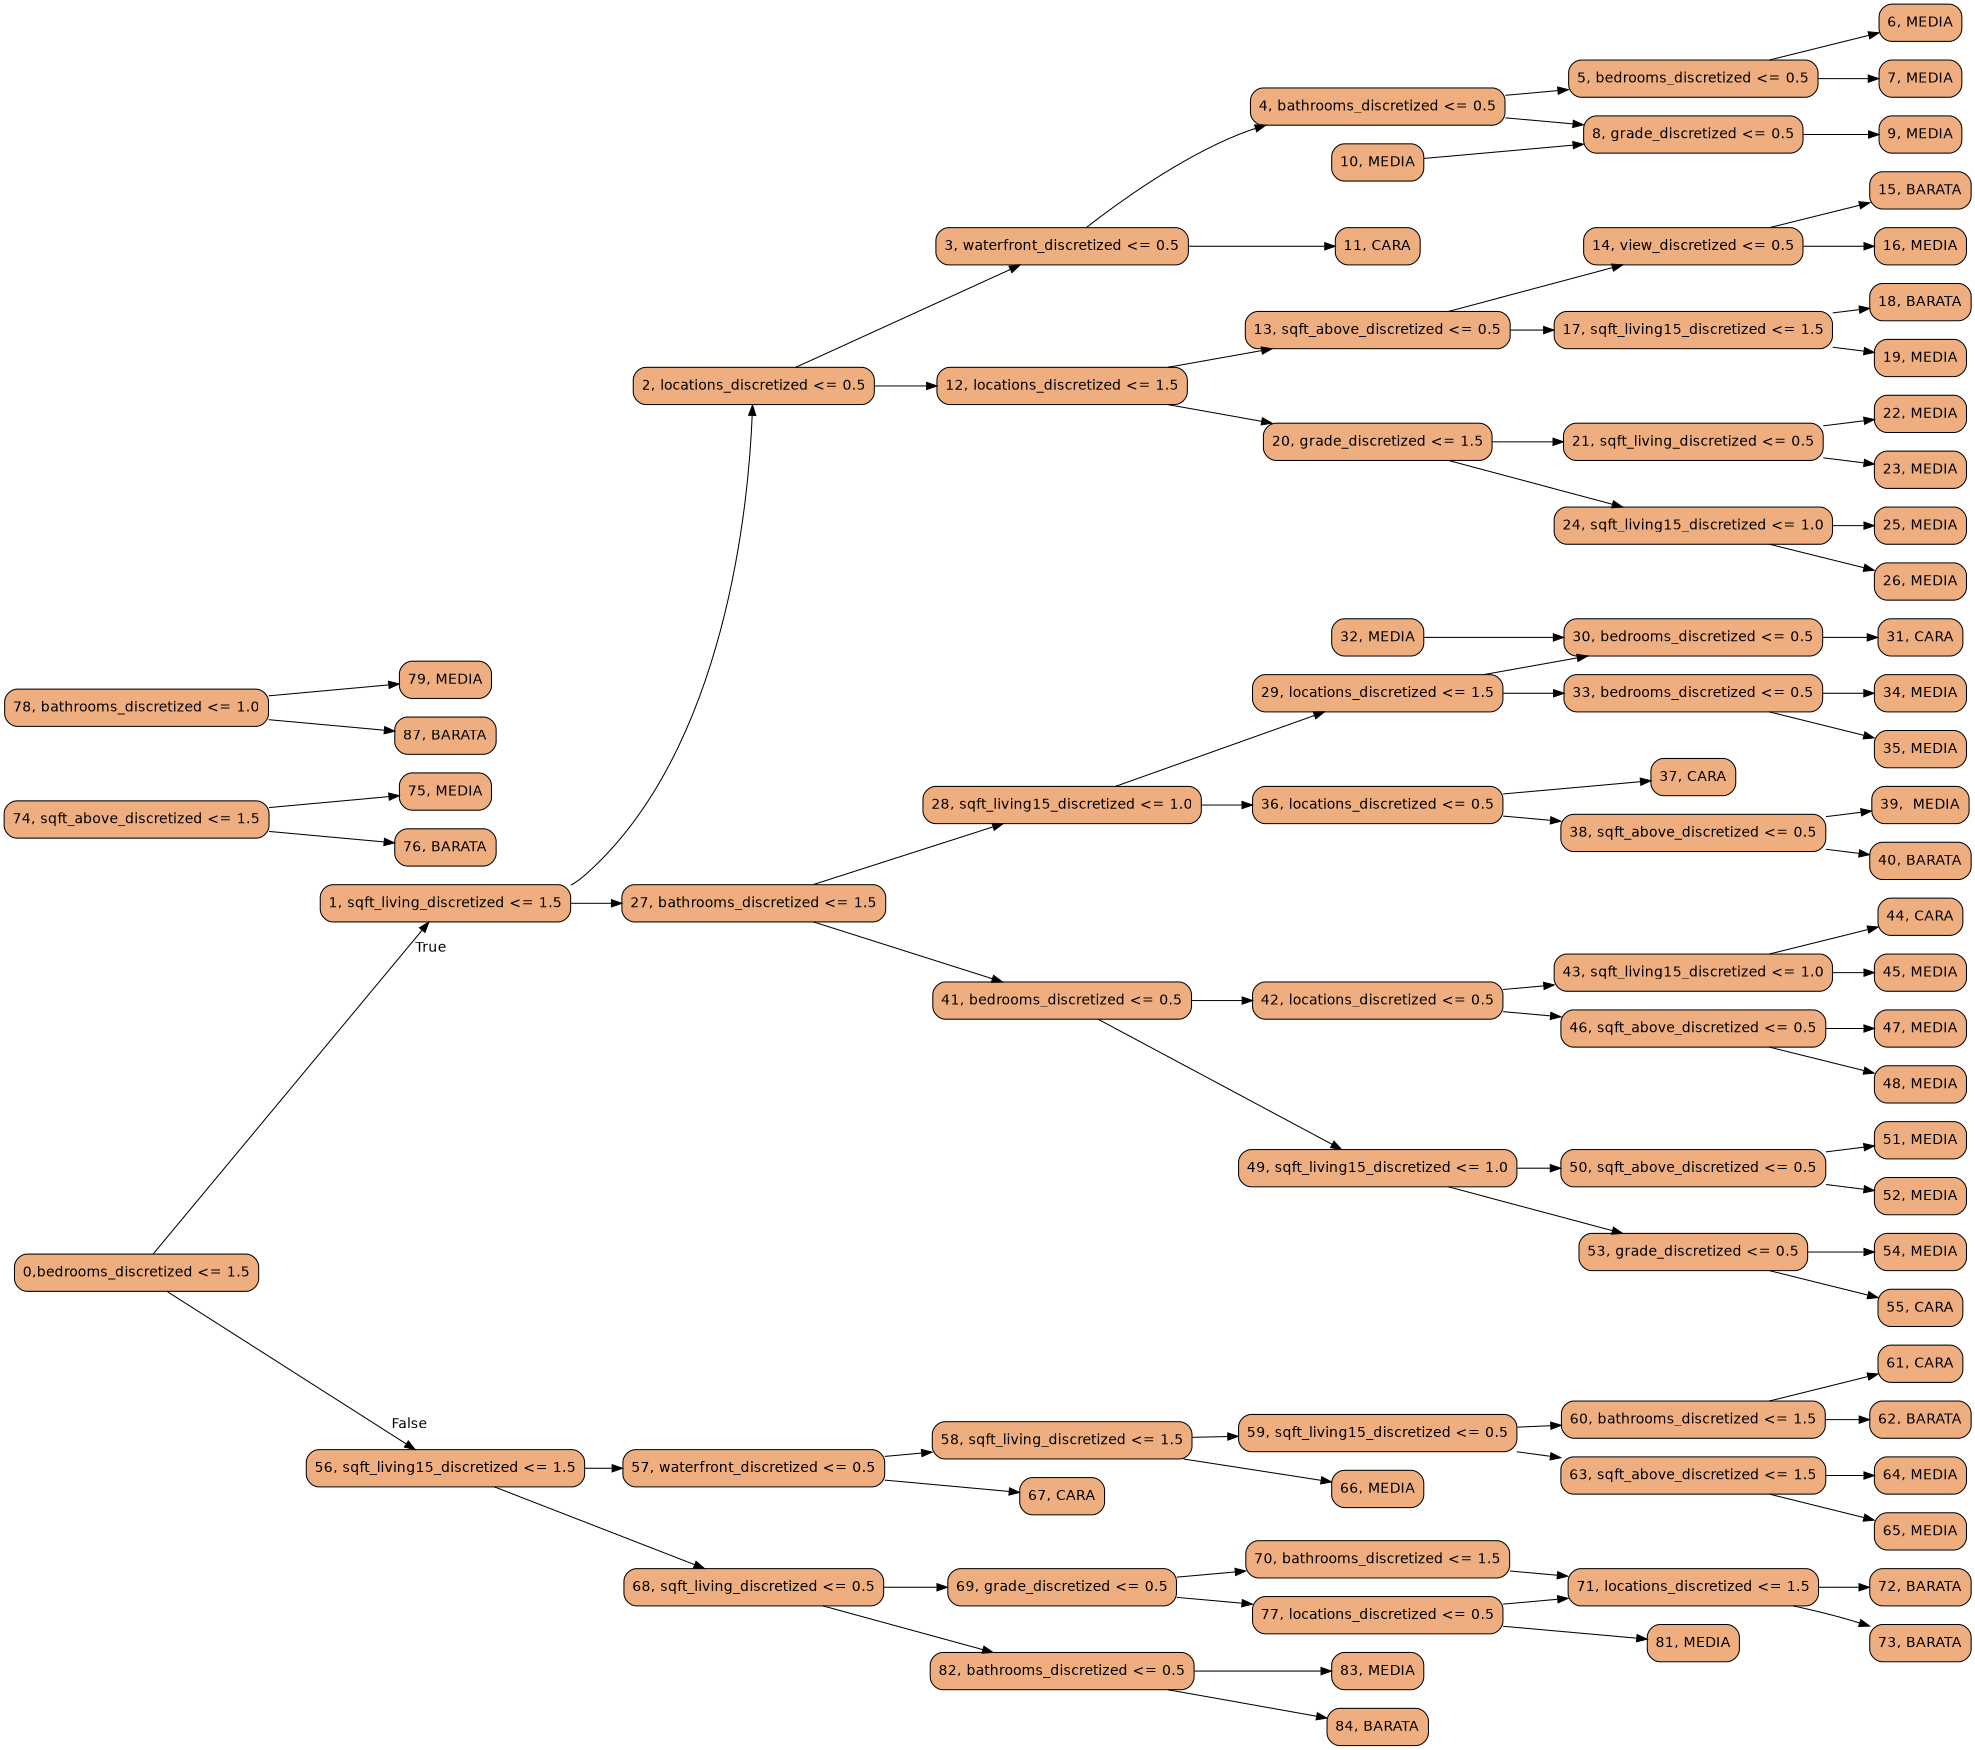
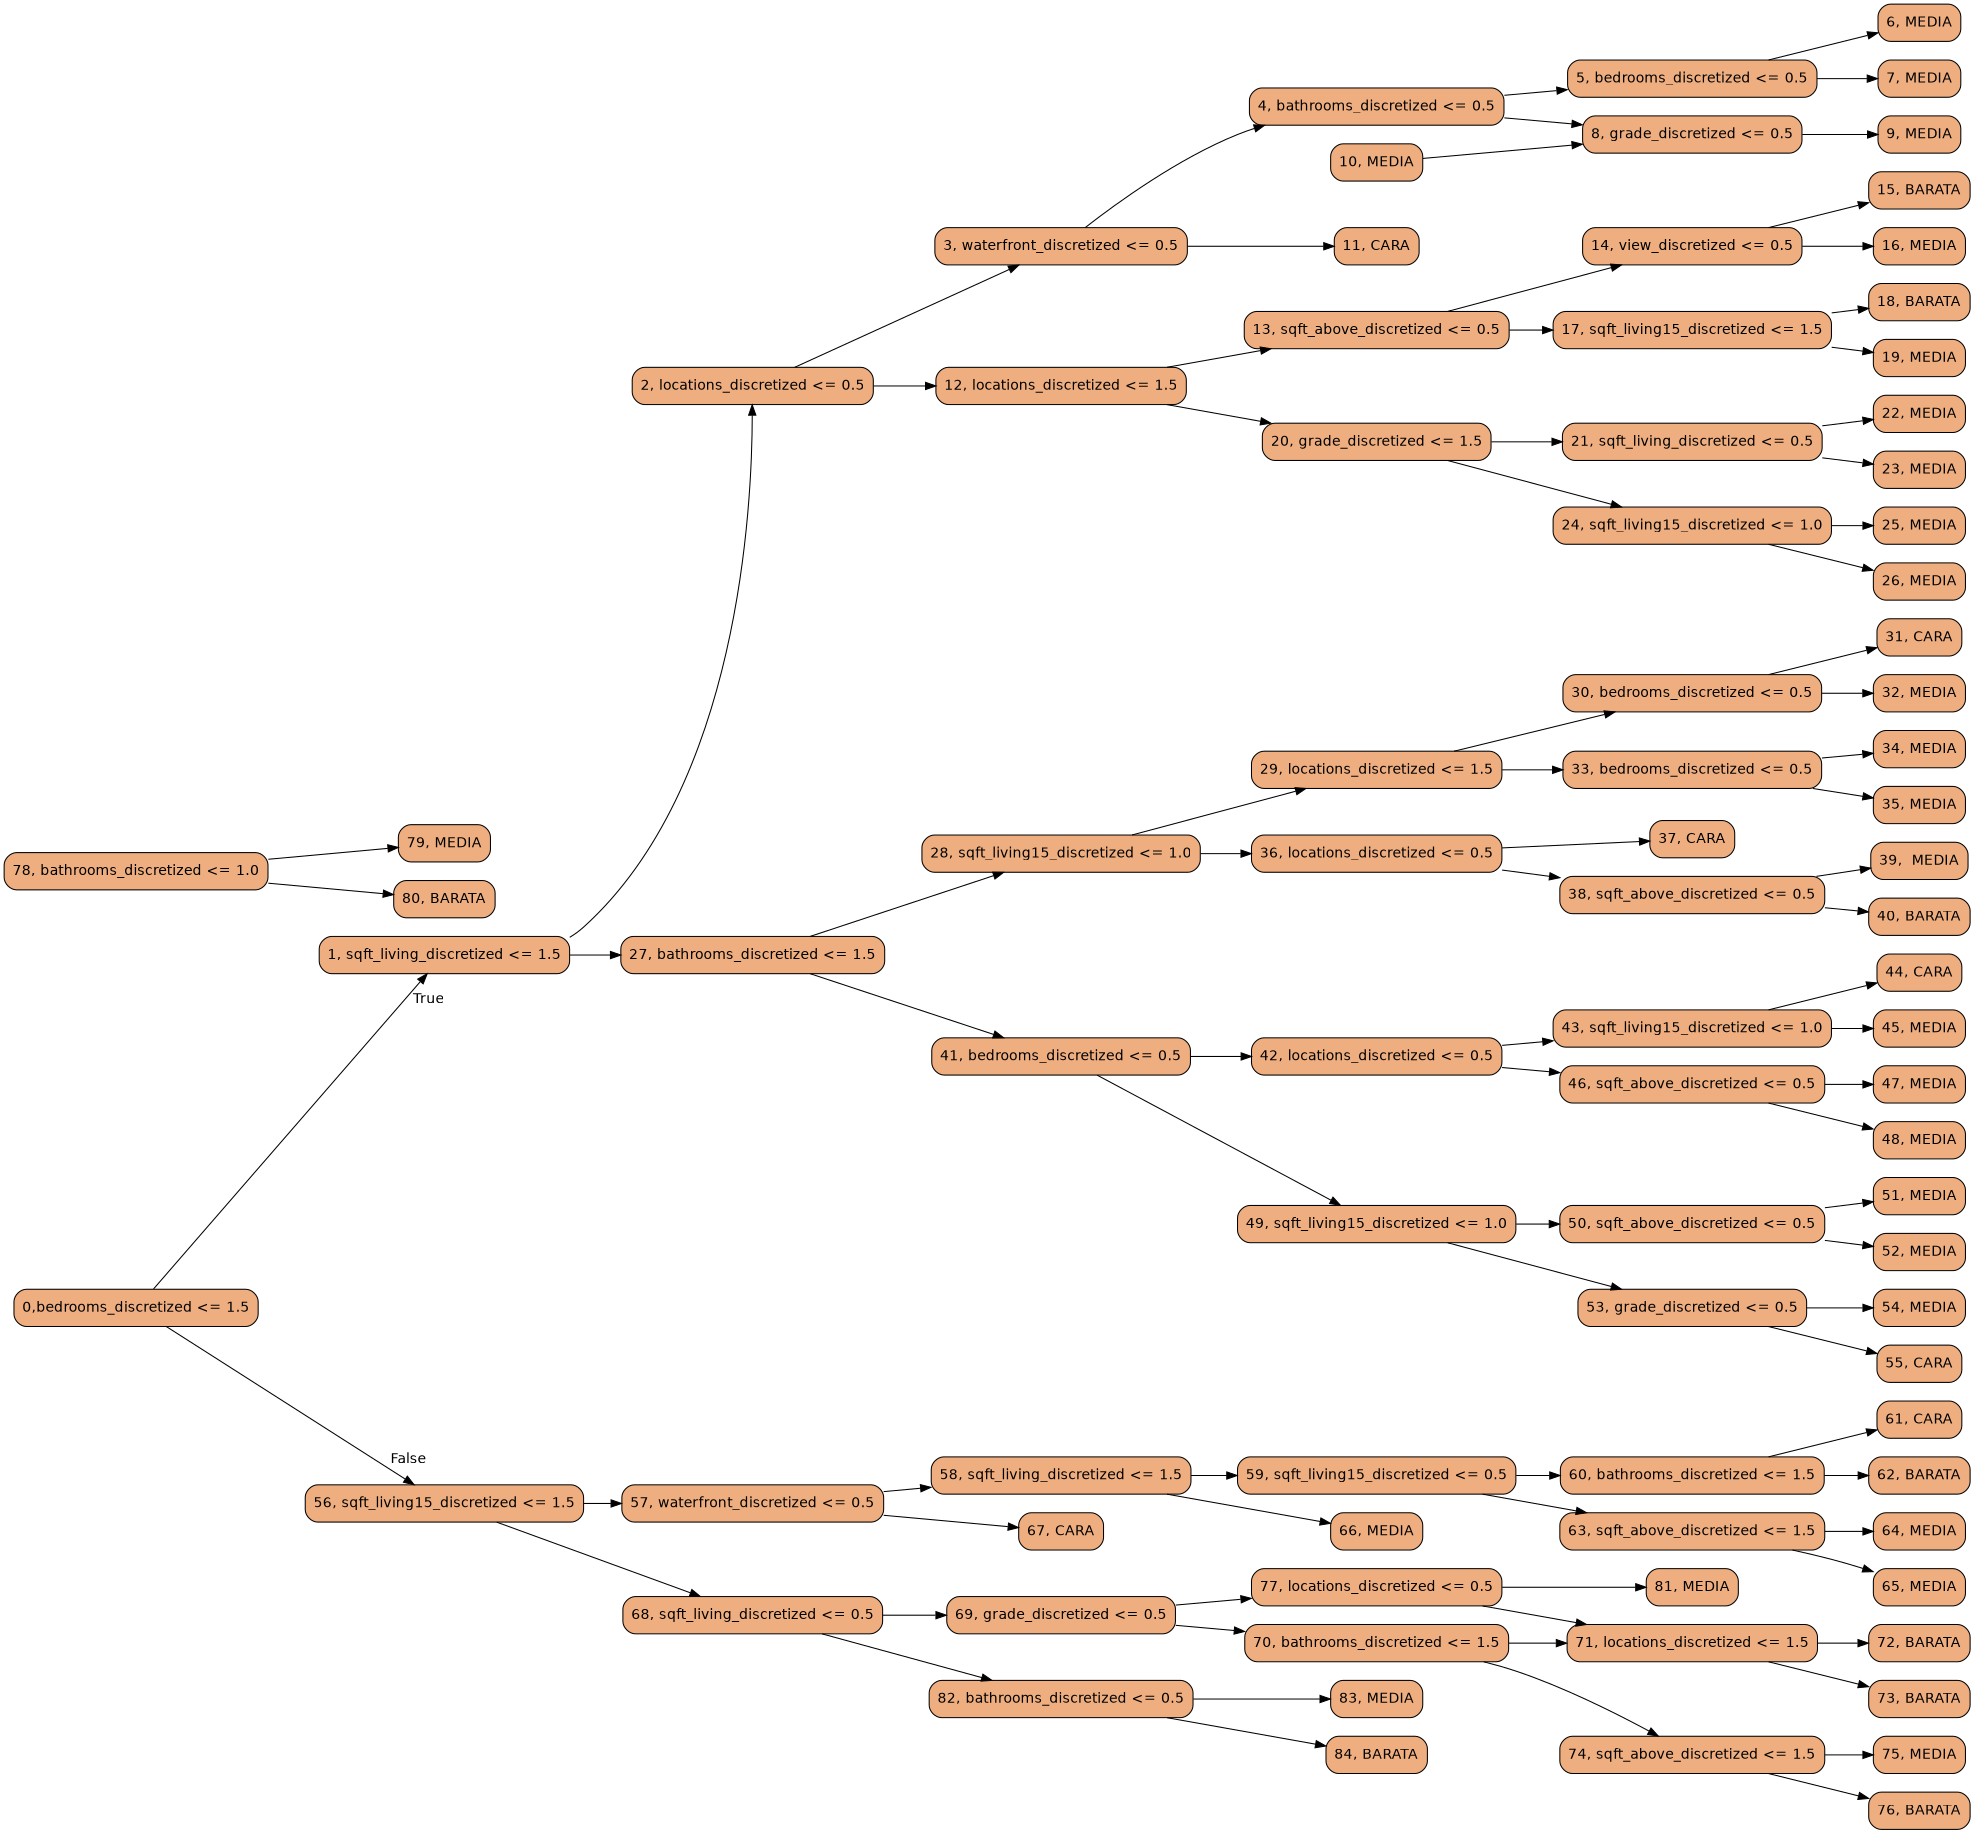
(1489, 637) -> (1842, 693)
(445, 736) -> (444, 899)
none -> (1568, 1692)
